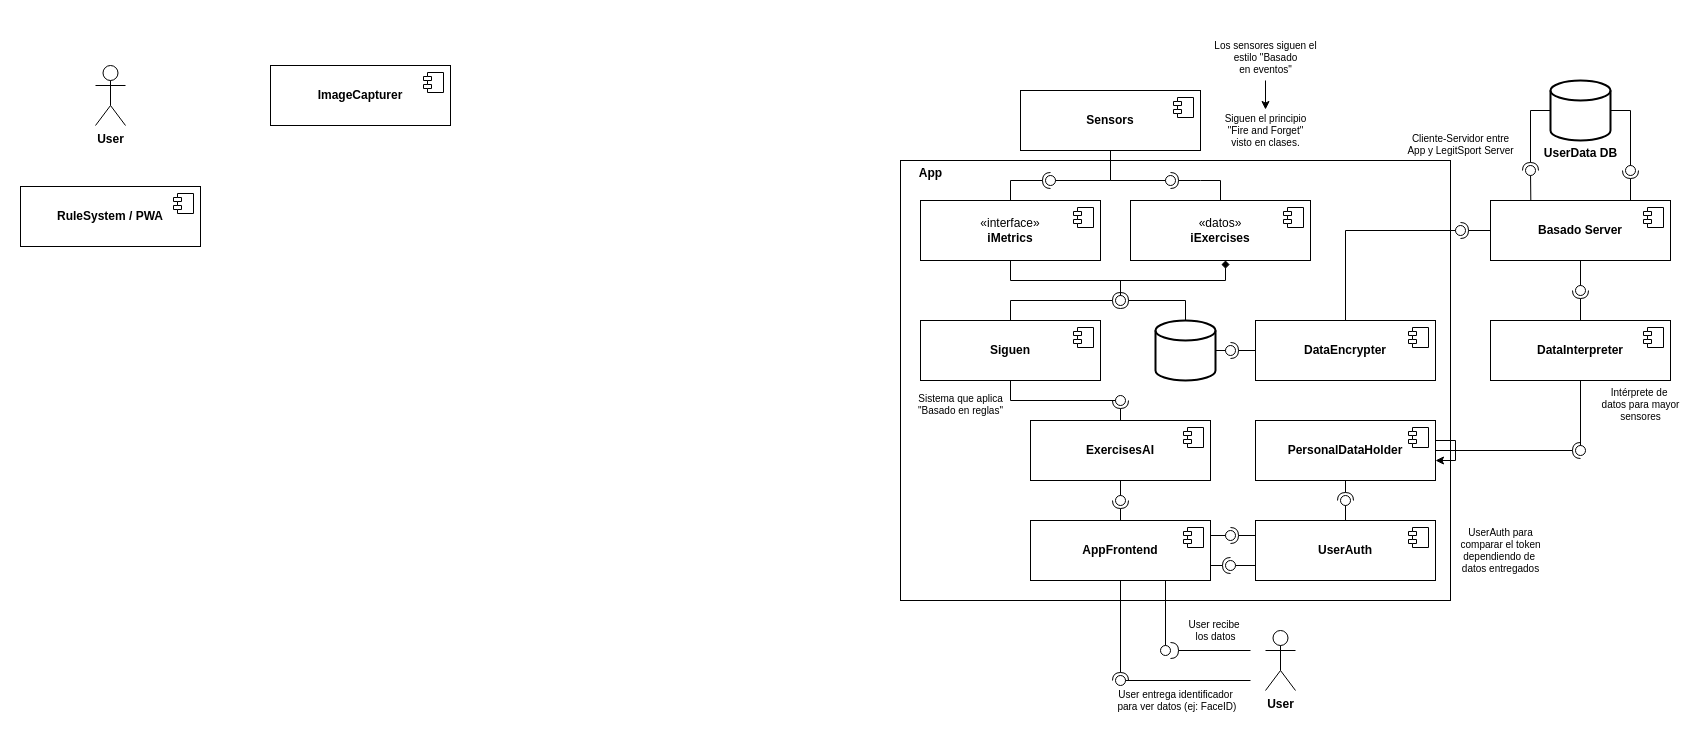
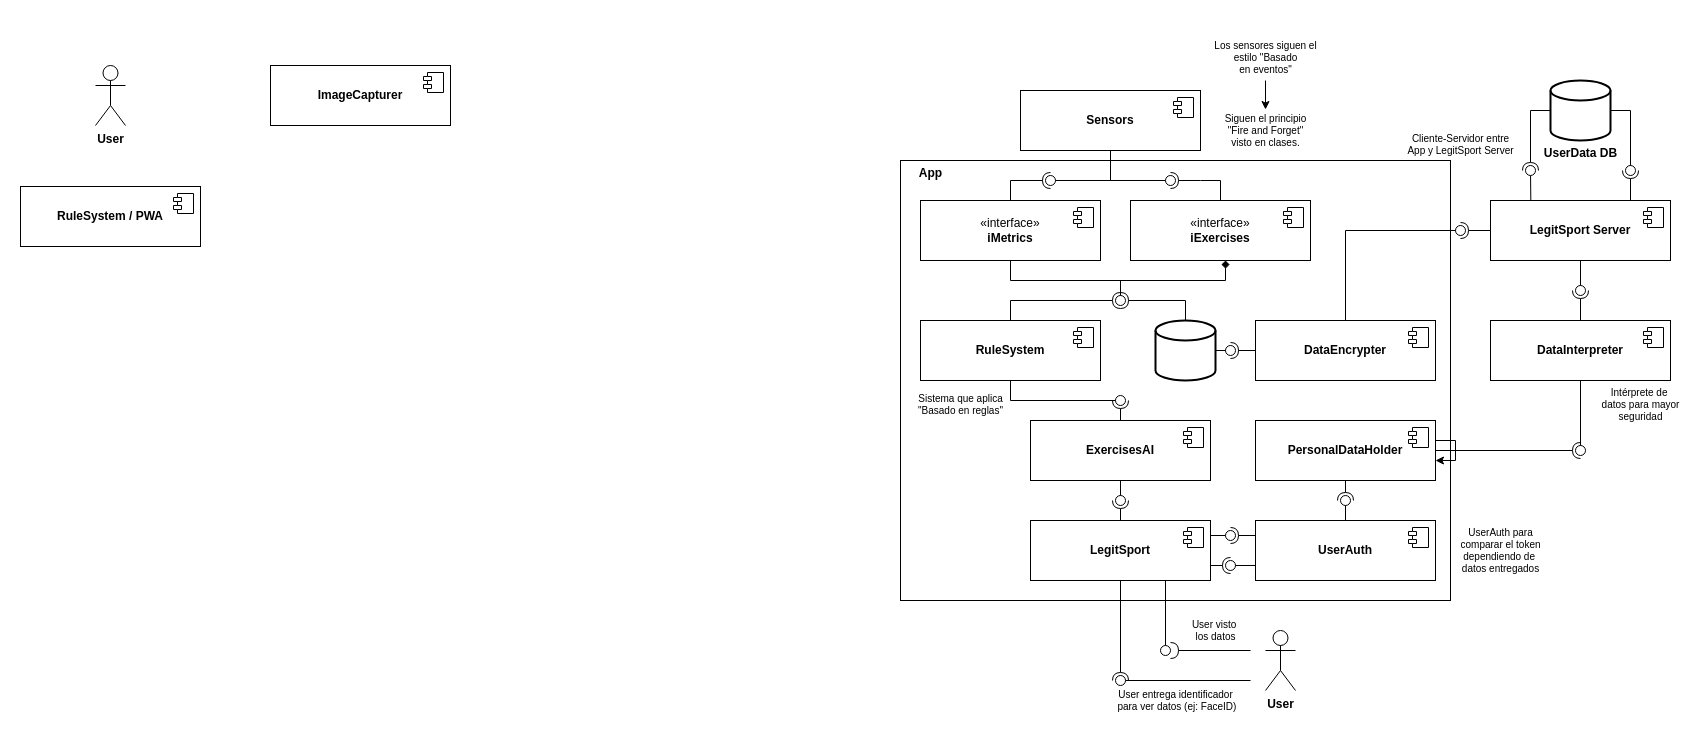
(1221, 231) -> (1221, 231)
(1581, 231) -> (1581, 231)
(1011, 351) -> (1011, 351)
(1641, 405) -> (1641, 405)
(1121, 551) -> (1121, 551)
(1216, 631) -> (1216, 631)
